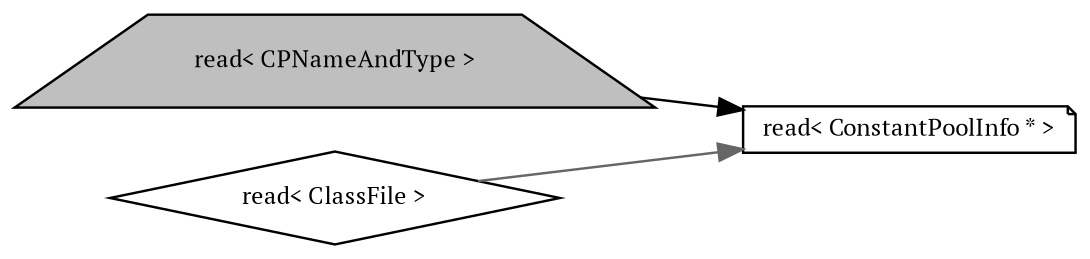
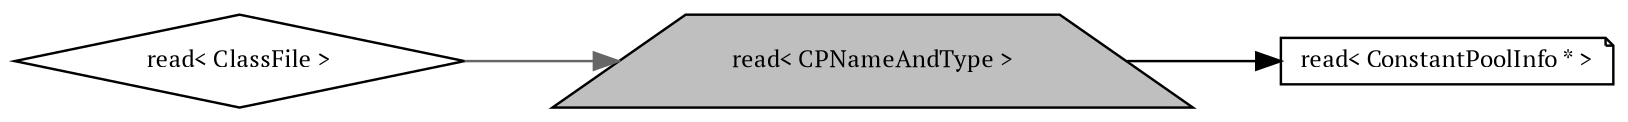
(598, 167) -> (529, 61)
